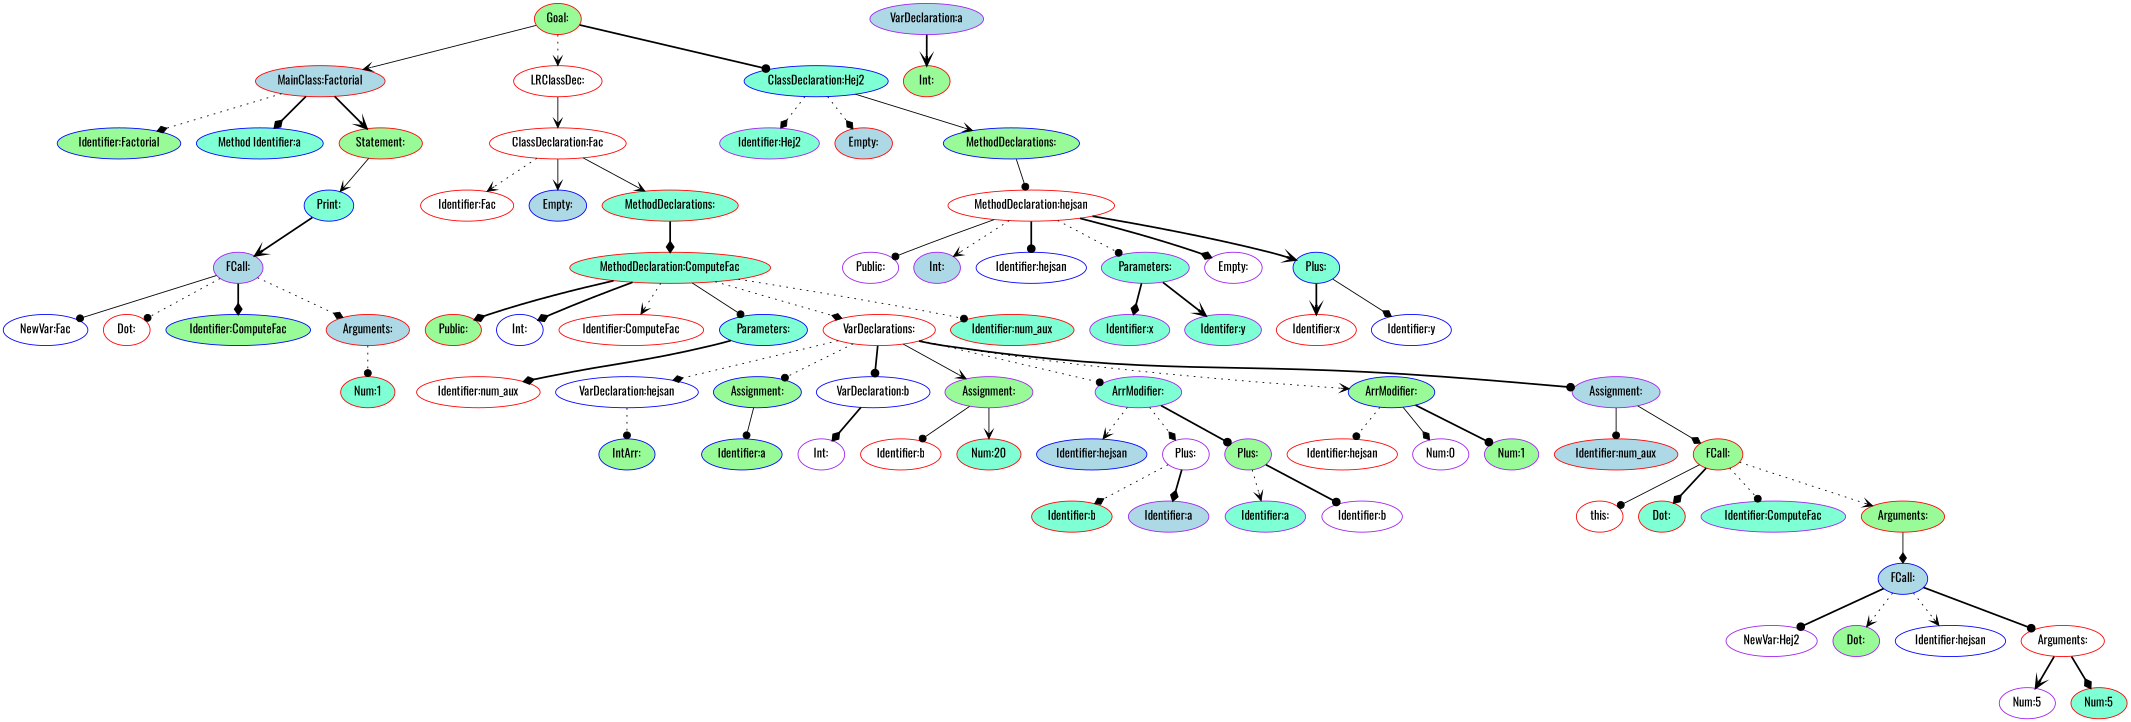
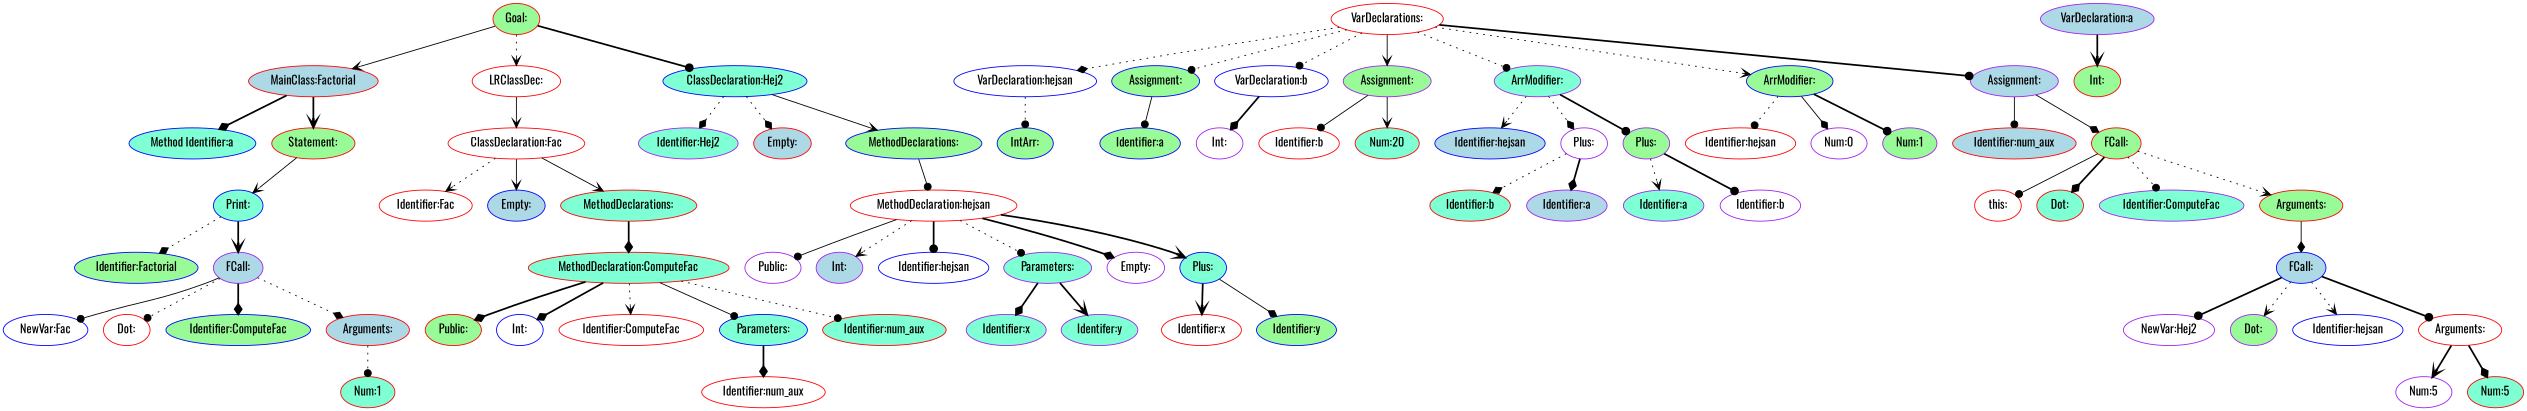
(224, 111) -> (195, 232)
(774, 299) -> none
(1411, 330) -> (1296, 330)
(877, 358) -> (1332, 48)
